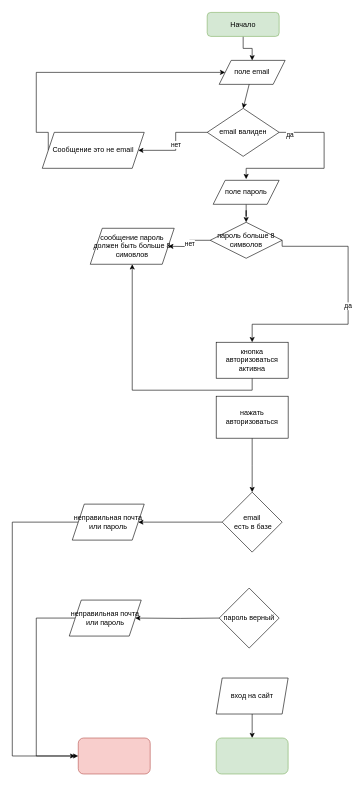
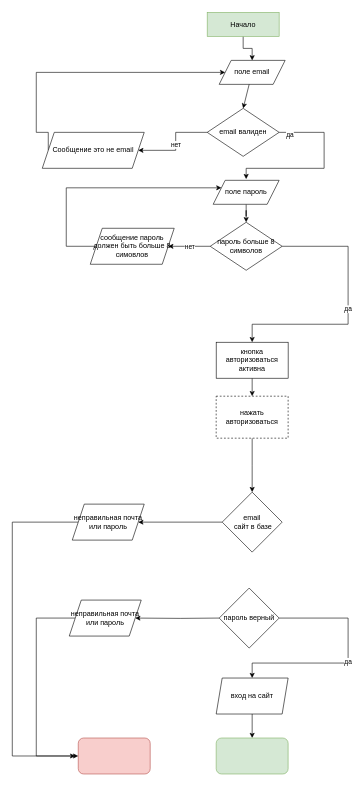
(243, 24) -> (243, 24)
none -> (66, 188)
(246, 240) -> (246, 246)
(251, 390) -> (252, 390)
(252, 417) -> (252, 417)
(252, 522) -> (252, 522)
none -> (252, 665)
